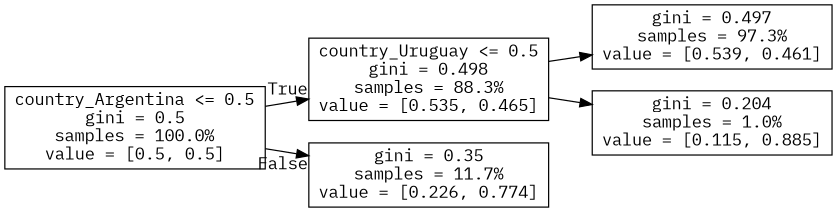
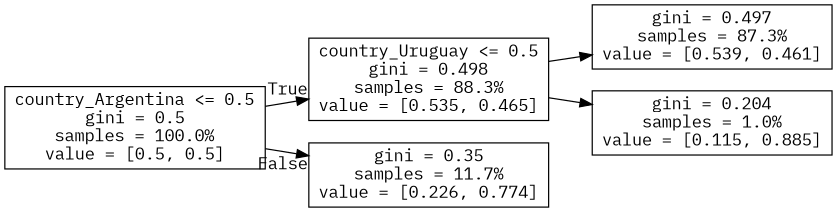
(712, 37) -> (712, 37)
